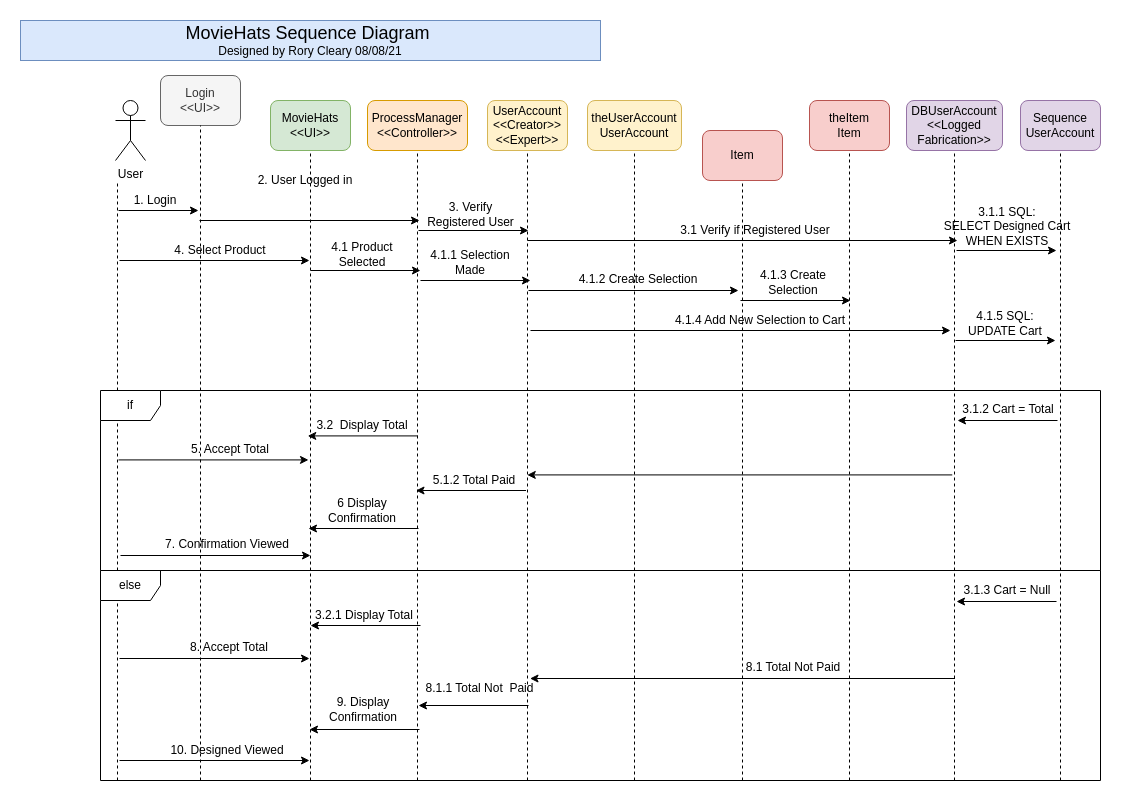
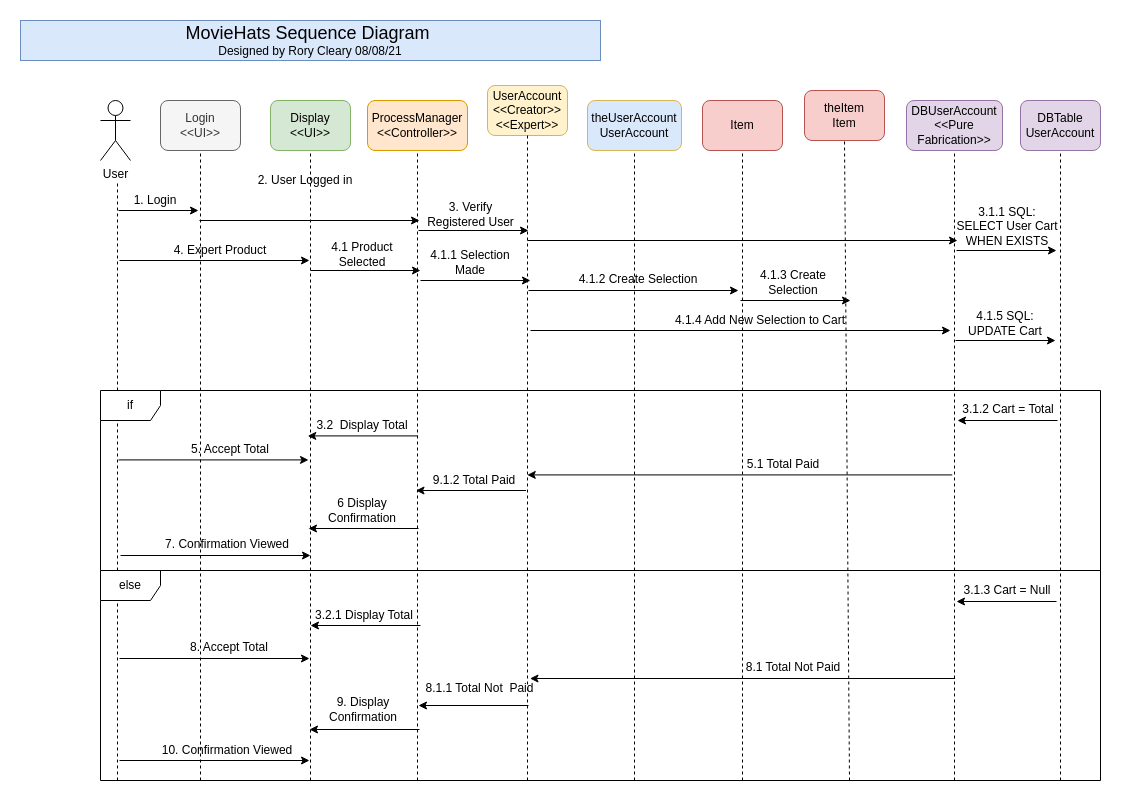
(201, 101) -> (201, 126)
(311, 126) -> (311, 126)
(528, 126) -> (528, 111)
(635, 126) -> (635, 126)
(850, 126) -> (845, 116)
(955, 126) -> (955, 126)
(1061, 126) -> (1061, 126)
(131, 131) -> (116, 131)
(743, 156) -> (743, 126)
(1008, 227) -> (1008, 227)
(756, 231) -> none
(221, 251) -> (221, 251)
none -> (784, 465)
(475, 481) -> (475, 481)
(228, 751) -> (228, 751)
